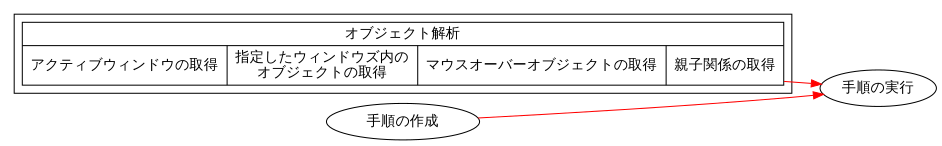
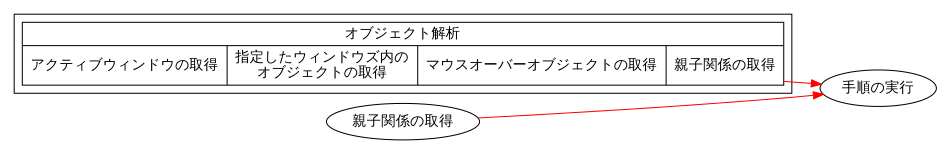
(403, 122) -> (403, 122)
